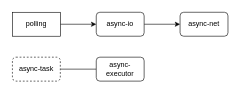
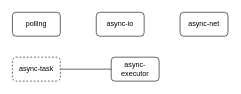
(36, 24) -> (36, 24)
(90, 24) -> none
(174, 24) -> none
(120, 69) -> (135, 69)
